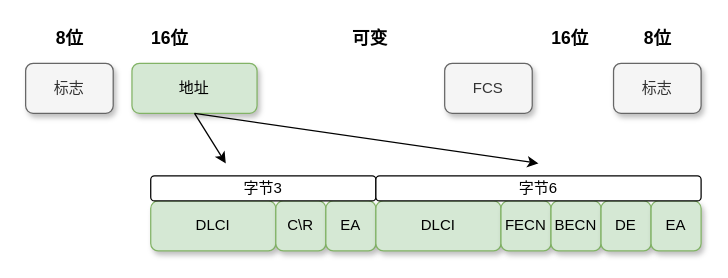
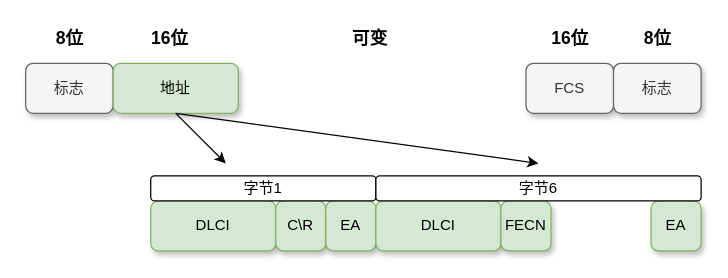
(194, 88) -> (176, 88)
(488, 88) -> (569, 88)
(263, 188) -> (263, 188)
(576, 226) -> none
(626, 226) -> none
